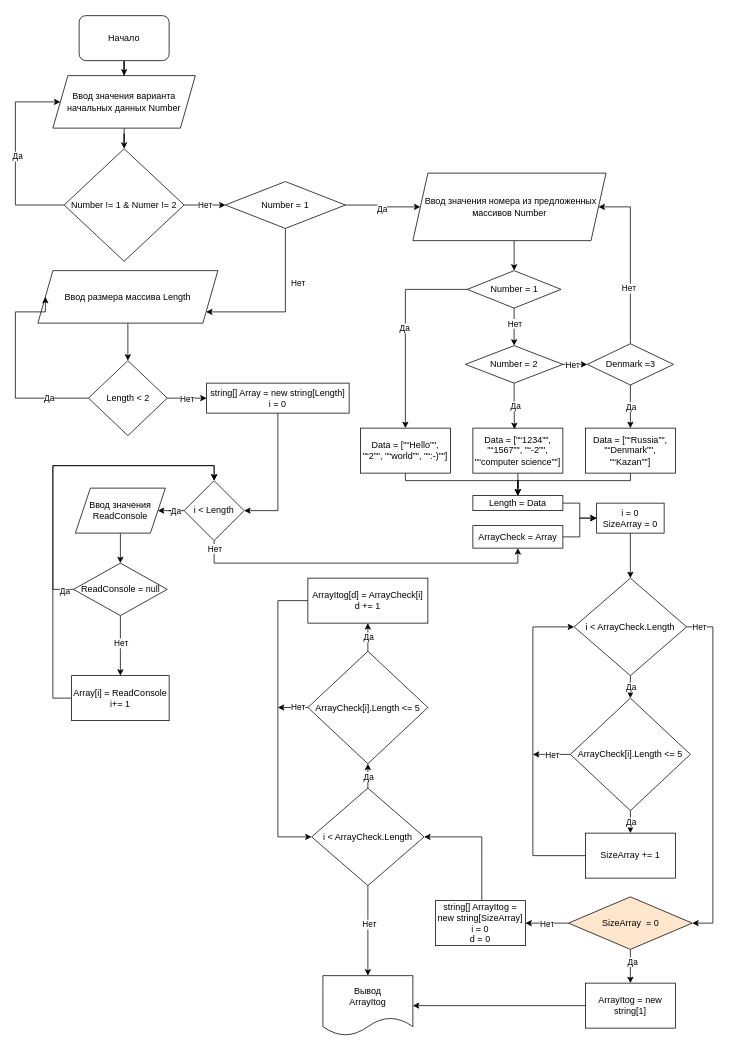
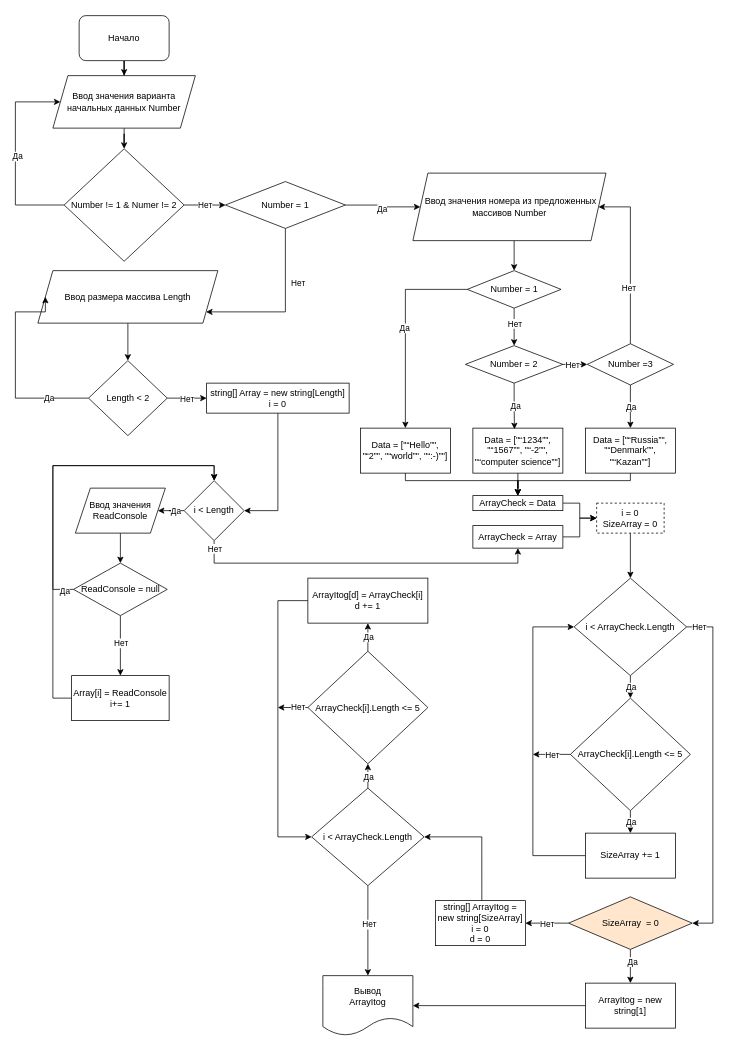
(631, 364) -> (631, 364)
(518, 503) -> (518, 503)
(630, 518) -> (630, 518)
